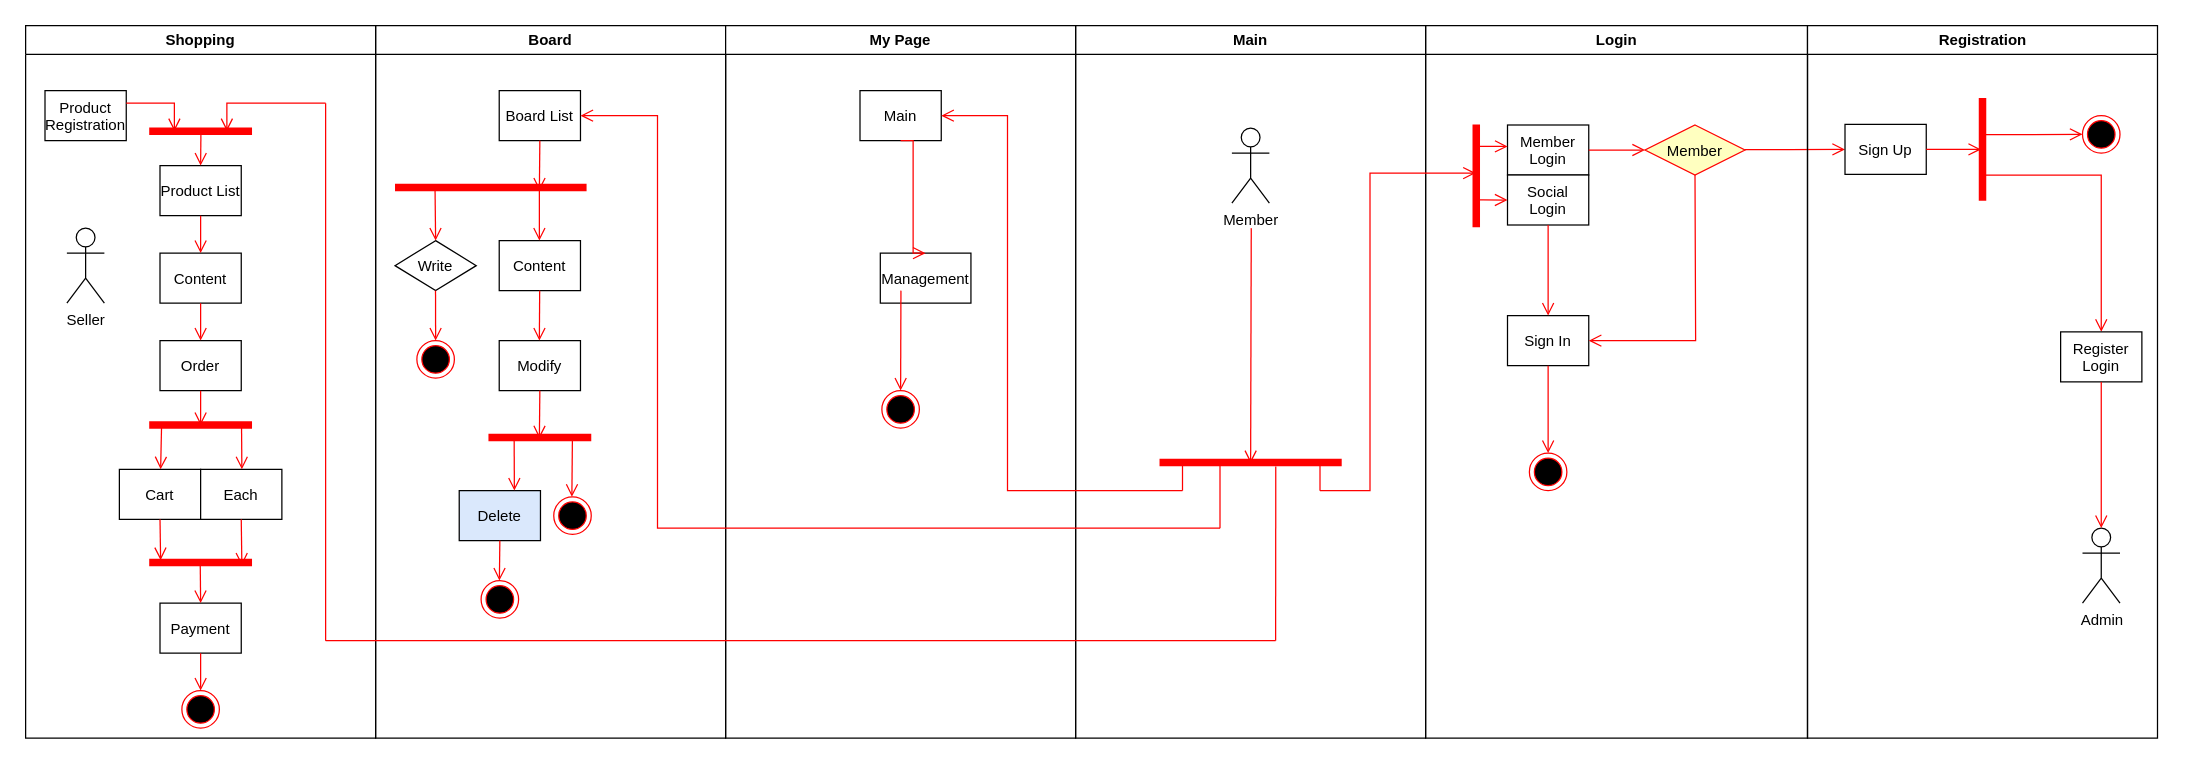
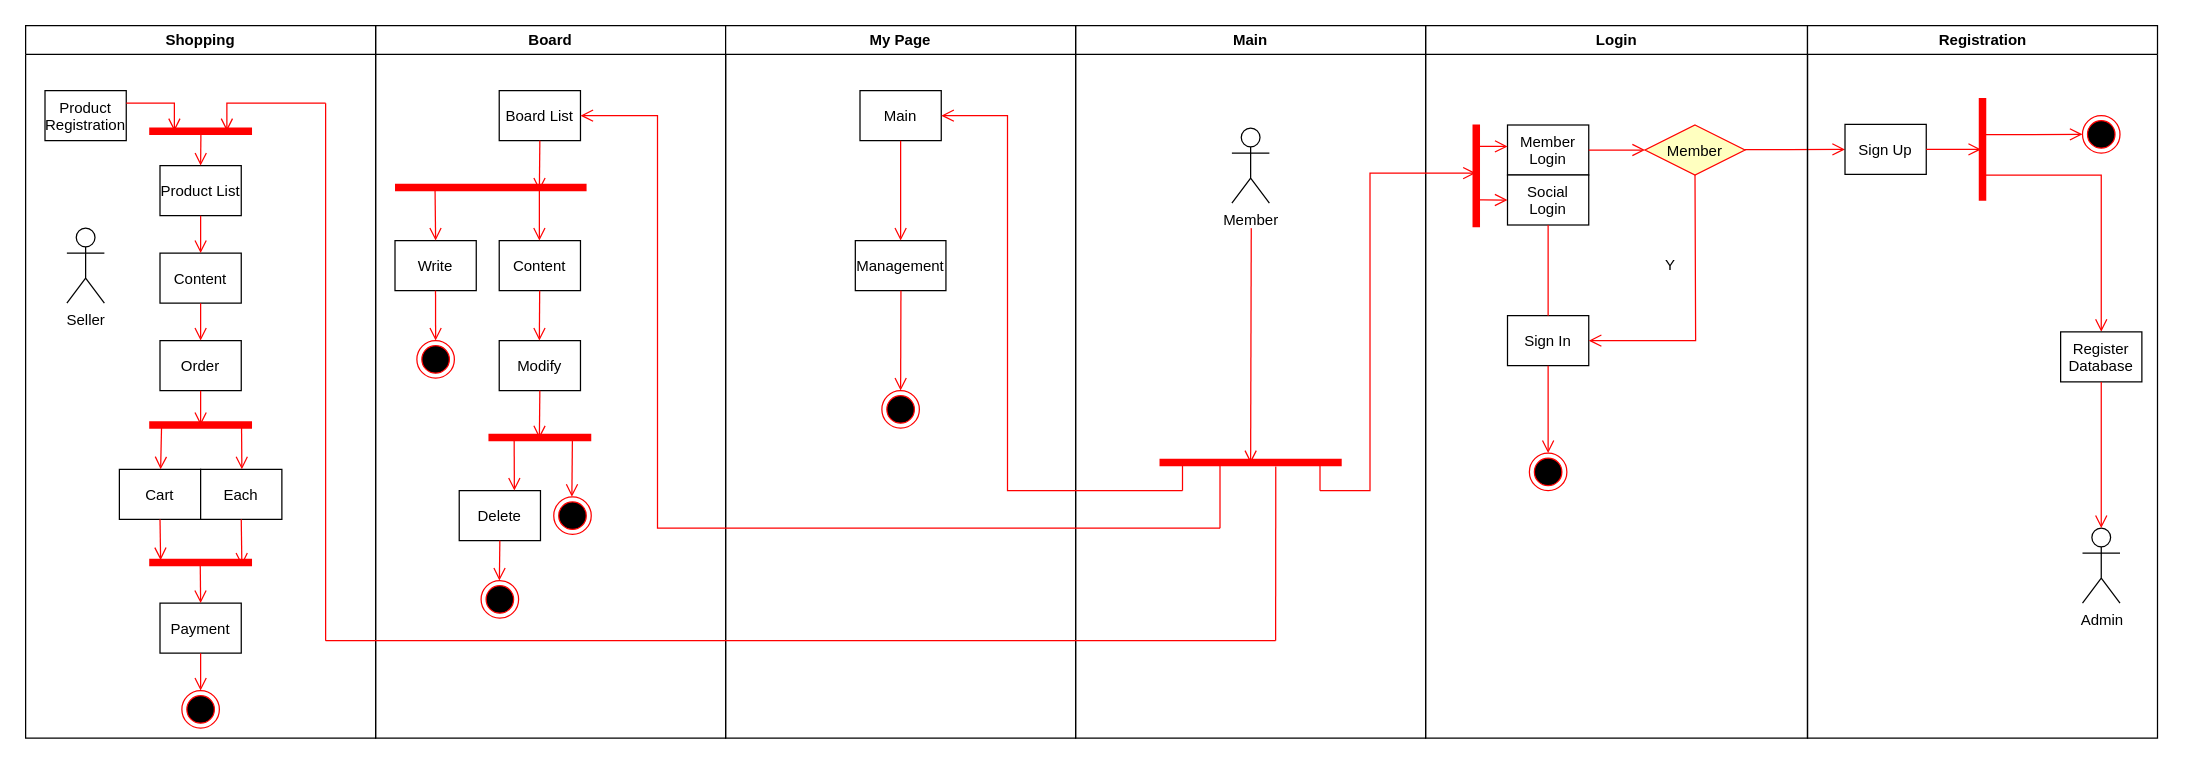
(436, 266) -> (436, 266)
none -> (1670, 266)
(926, 278) -> (901, 266)
(1548, 309) -> (1548, 310)
(2101, 349) -> (2101, 349)
(500, 516) -> (500, 516)
